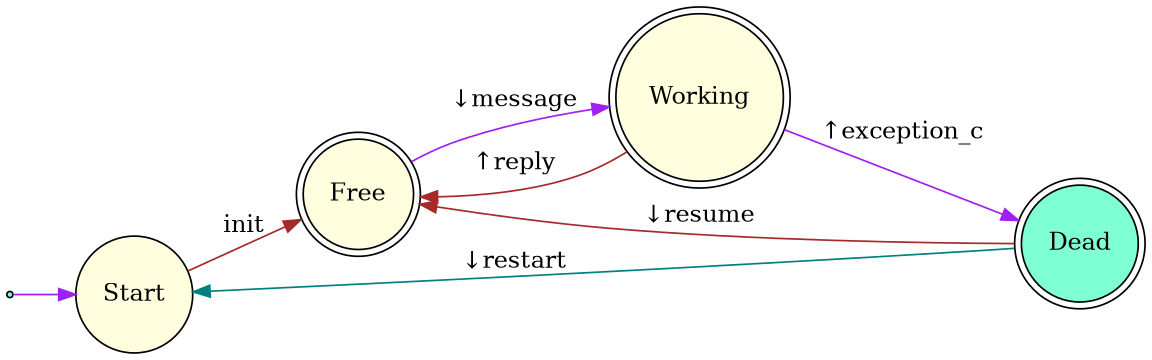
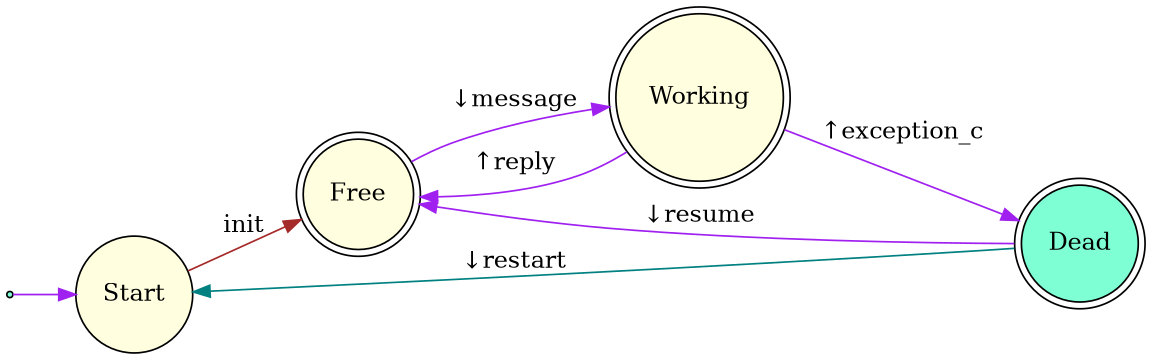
(536, 187) -> (536, 187)
(725, 236) -> (725, 236)
